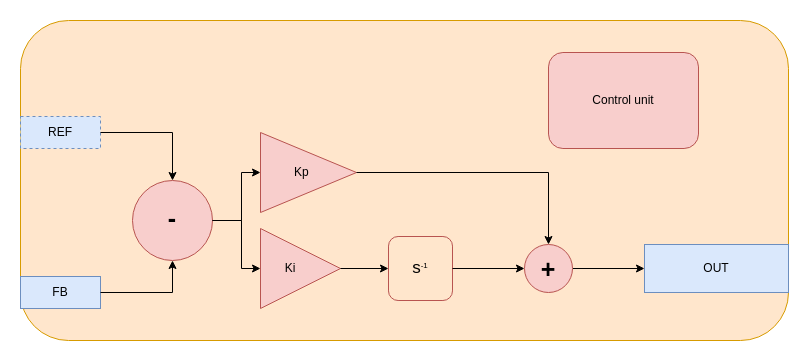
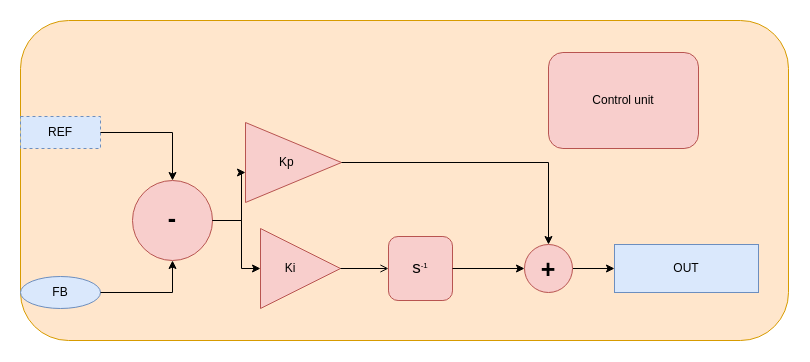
(309, 173) -> (294, 163)
(380, 269) -> (382, 269)
(421, 269) -> (421, 269)
(717, 269) -> (687, 269)
(61, 293) -> (61, 293)
